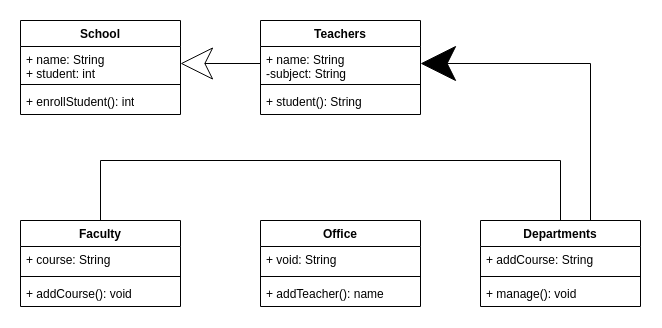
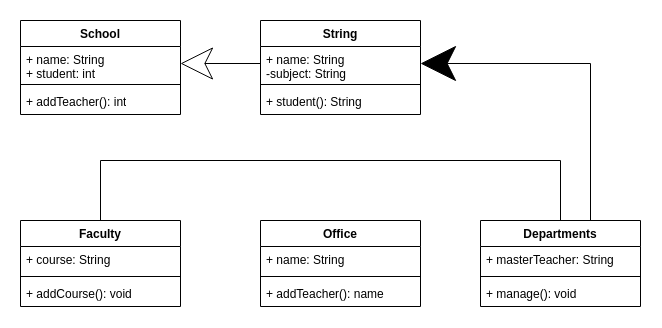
(341, 35) -> (341, 35)
(91, 103) -> (84, 103)
(306, 261) -> (307, 261)
(544, 261) -> (558, 261)
